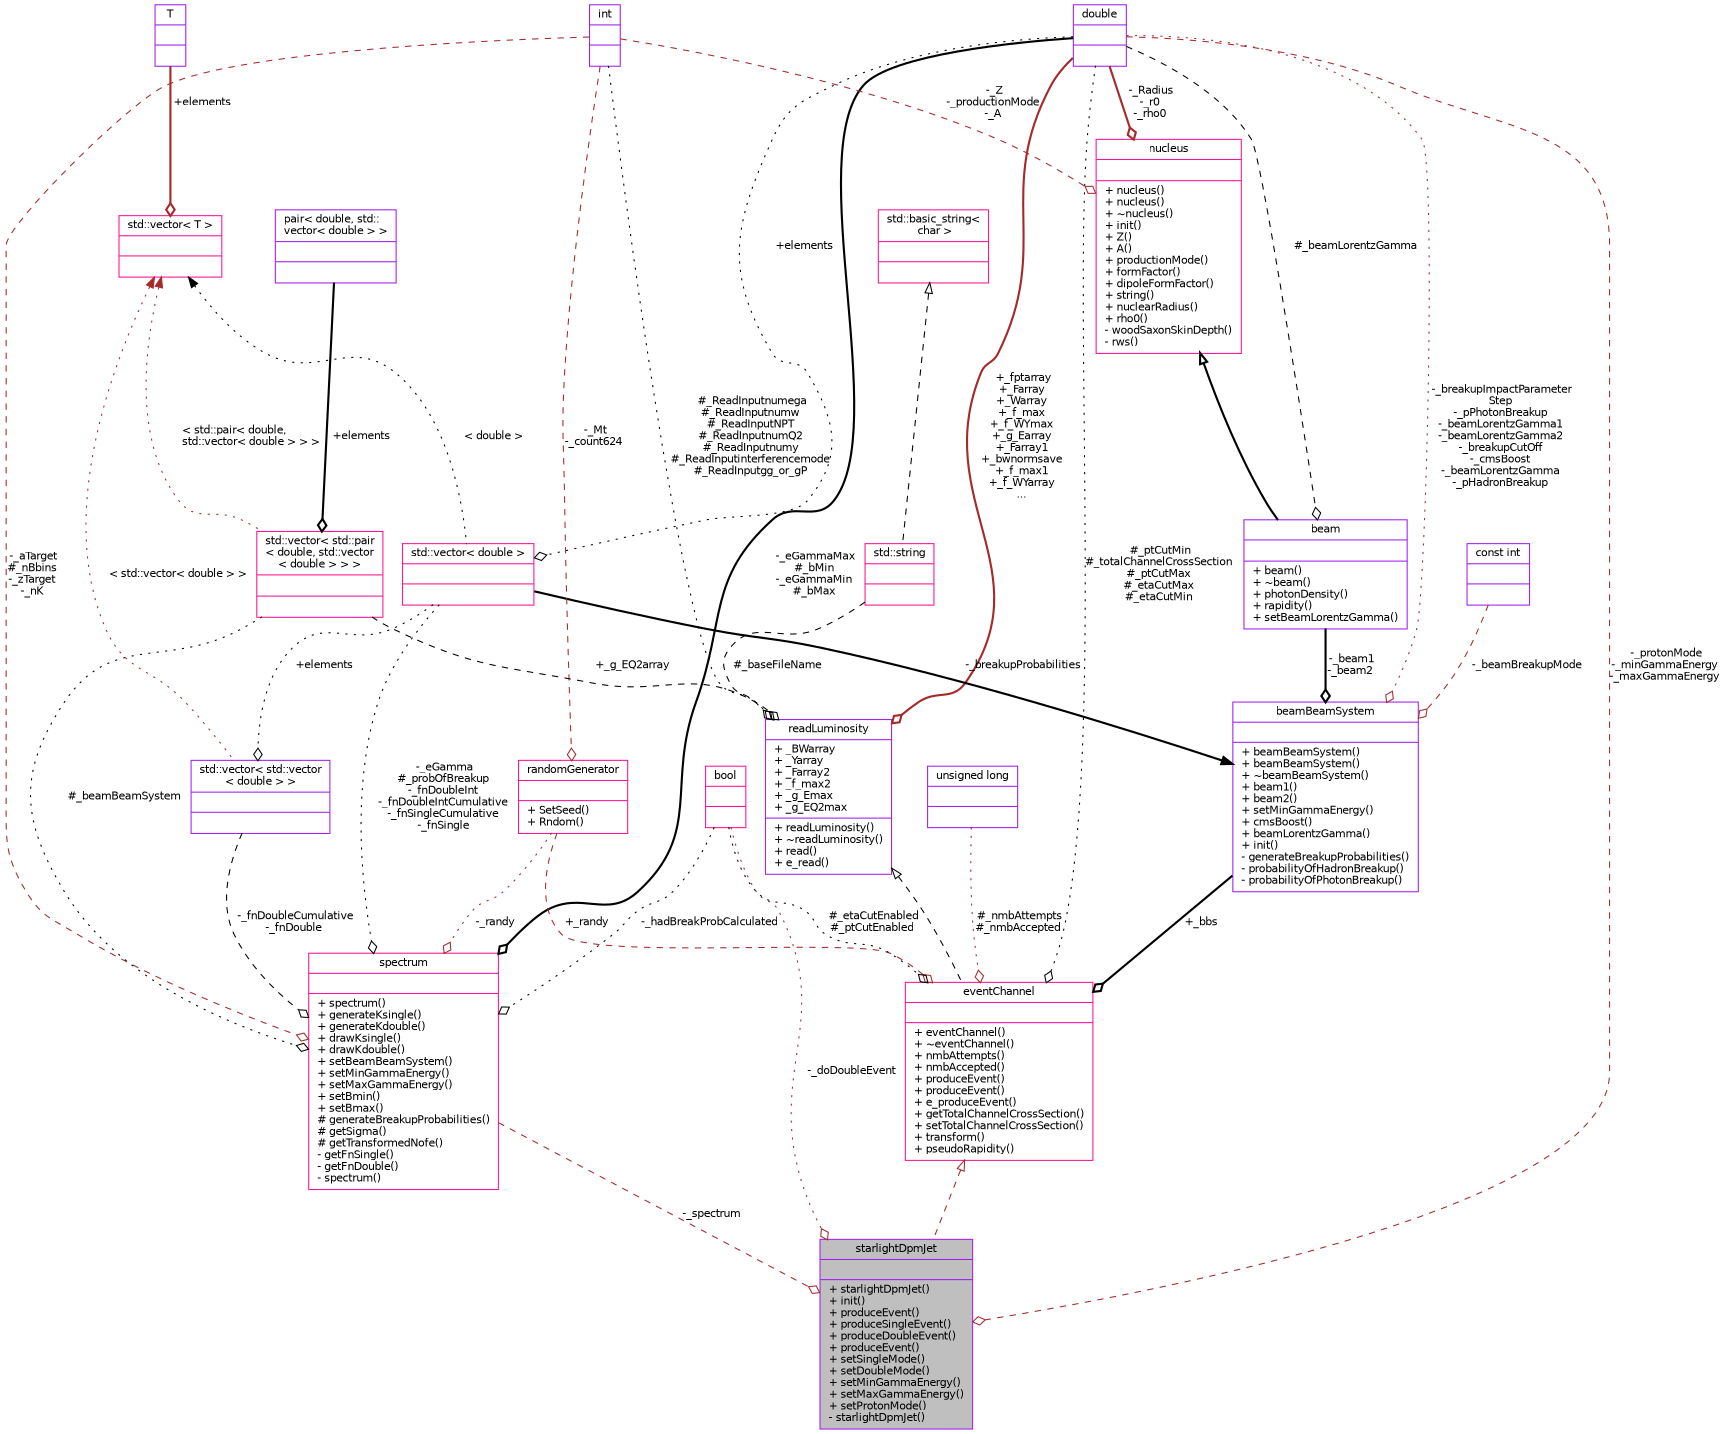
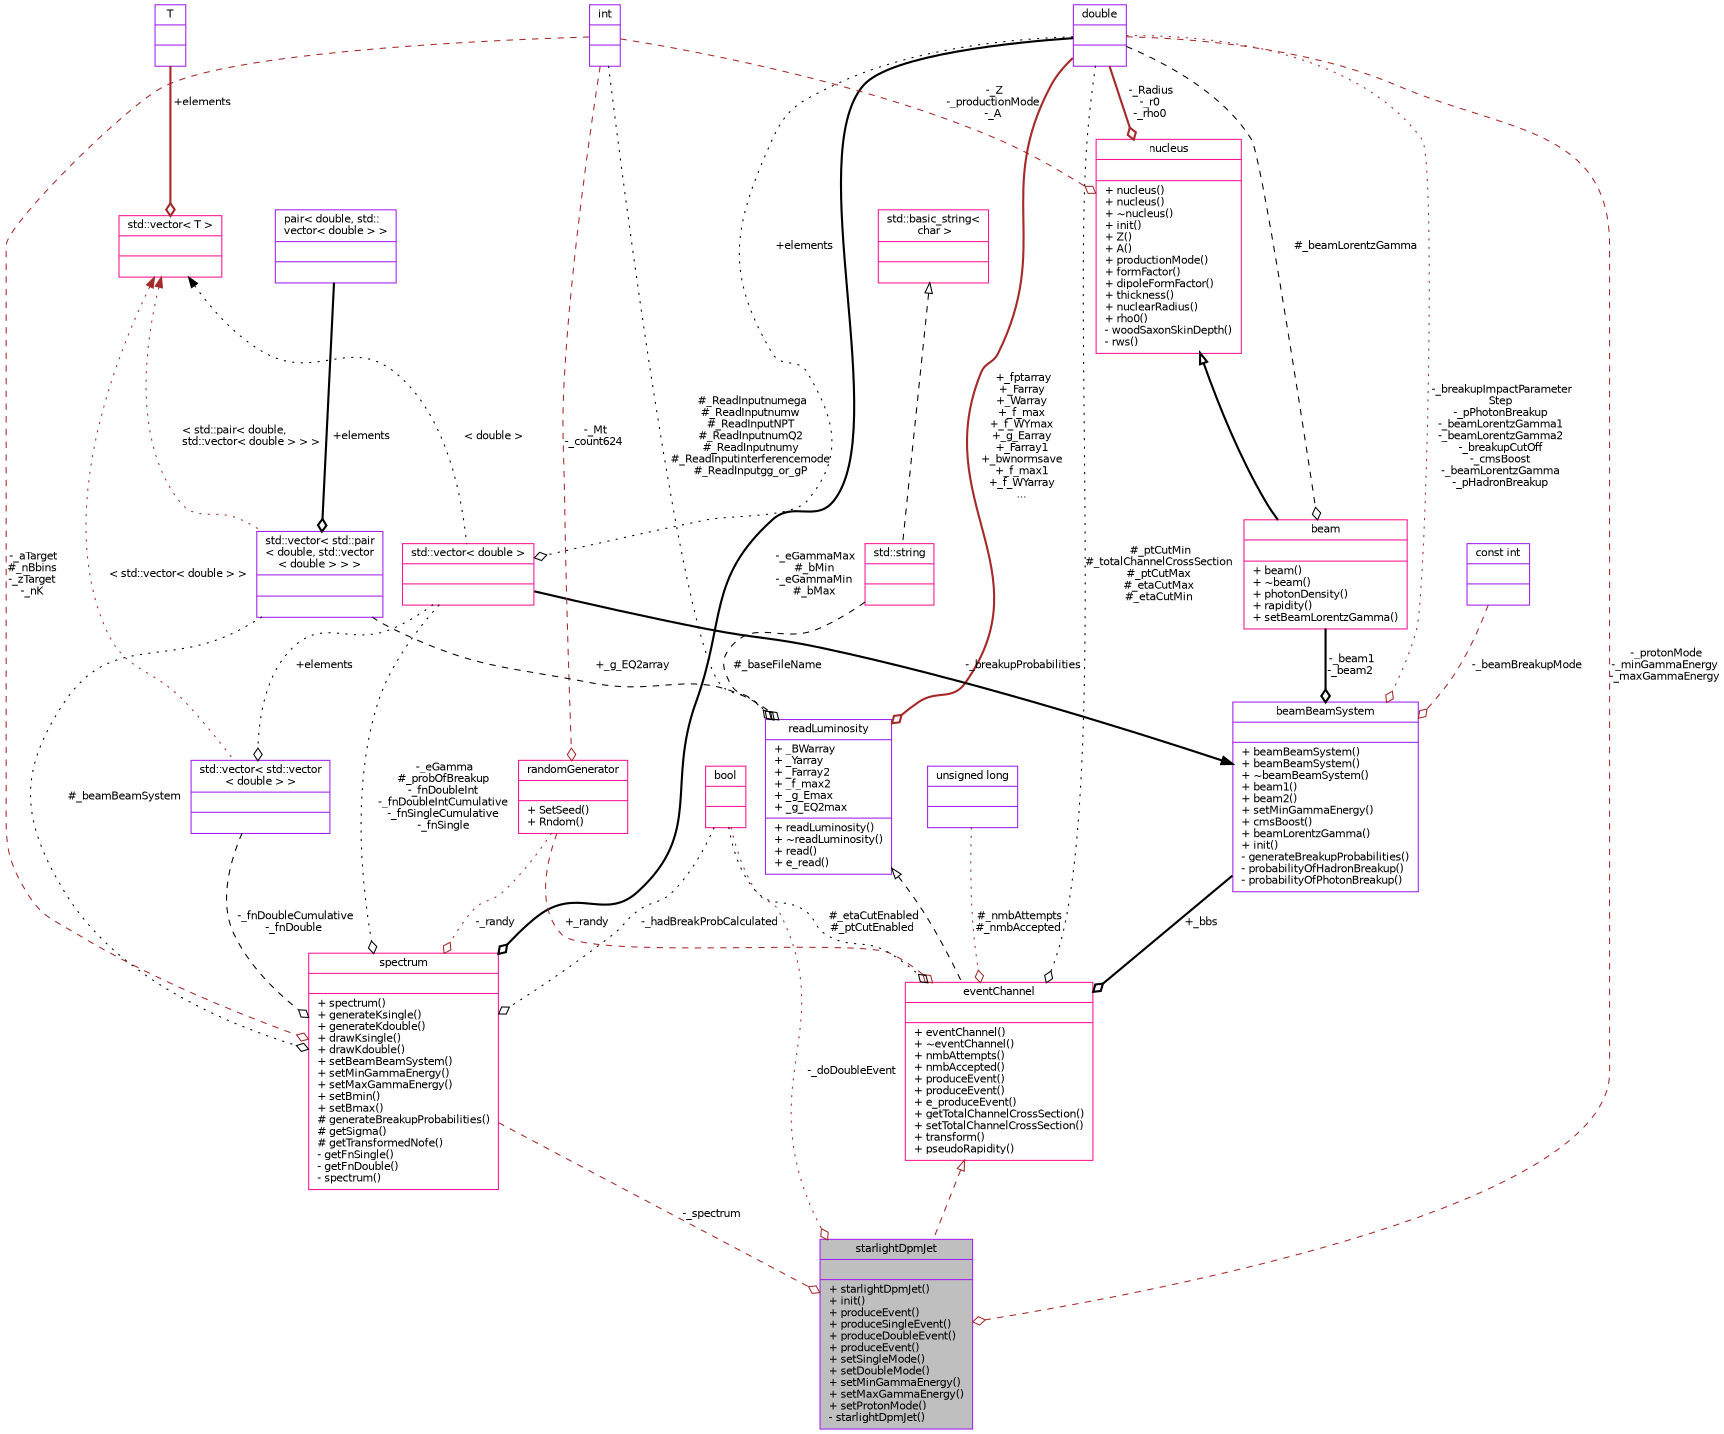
(1130, 296) -> (1140, 296)
(320, 574) -> (320, 574)
(1326, 574) -> (1326, 574)
